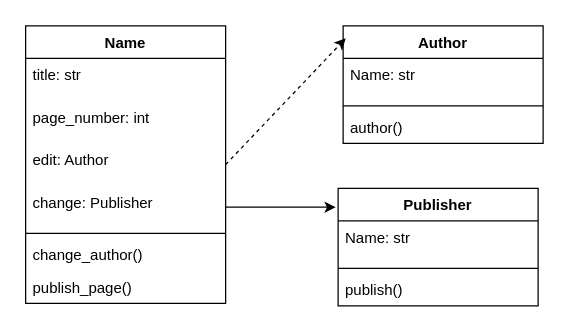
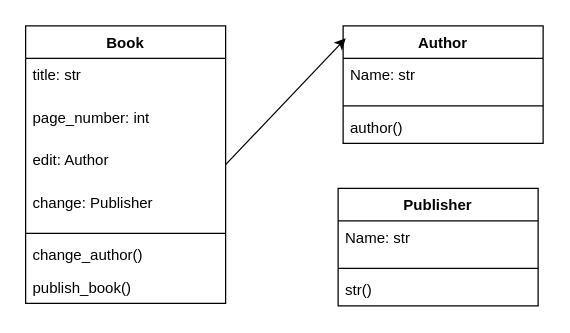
(125, 43) -> (125, 43)
(284, 103) -> (284, 103)
(277, 207) -> none
(87, 288) -> (87, 288)
(379, 290) -> (366, 290)
